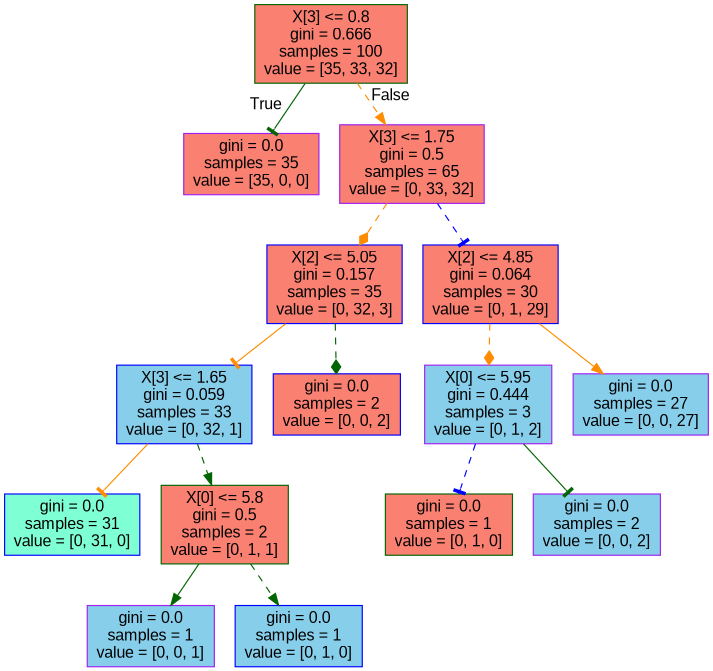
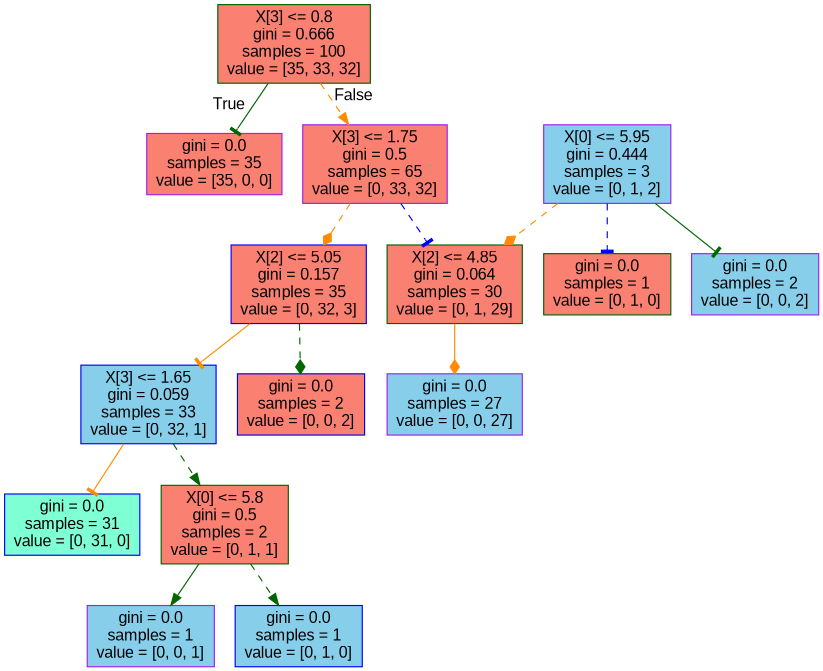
(491, 284) -> (455, 284)
(490, 337) -> (537, 220)
(567, 345) -> (455, 342)
